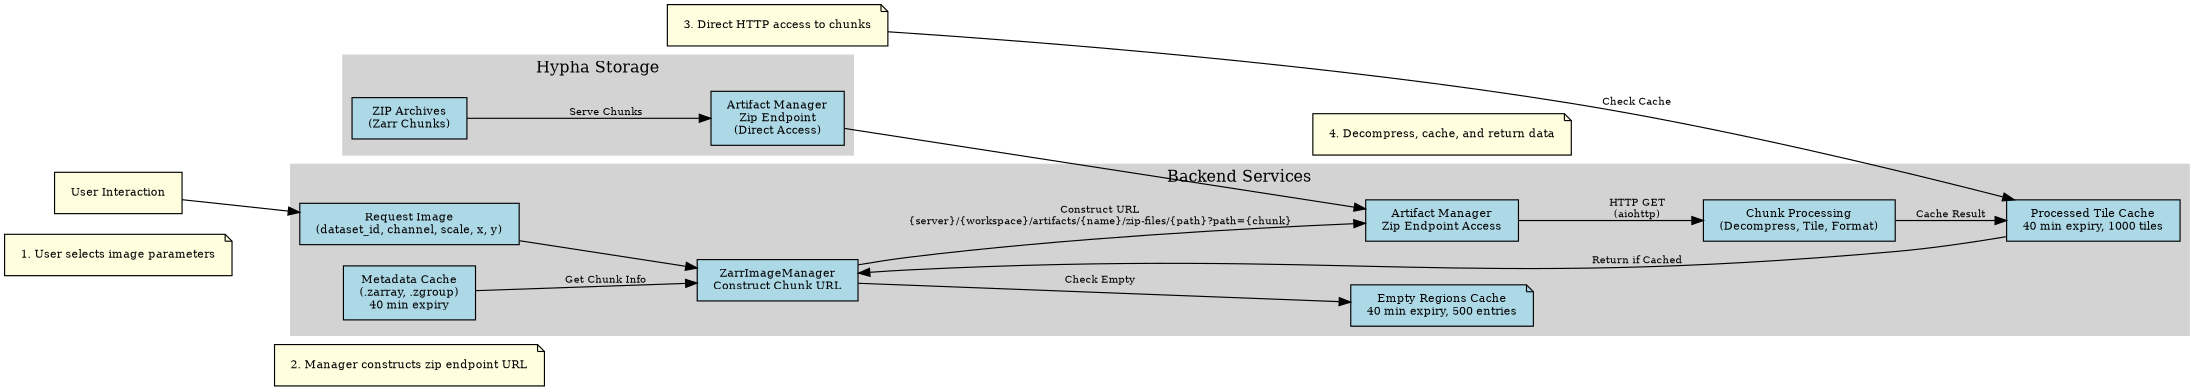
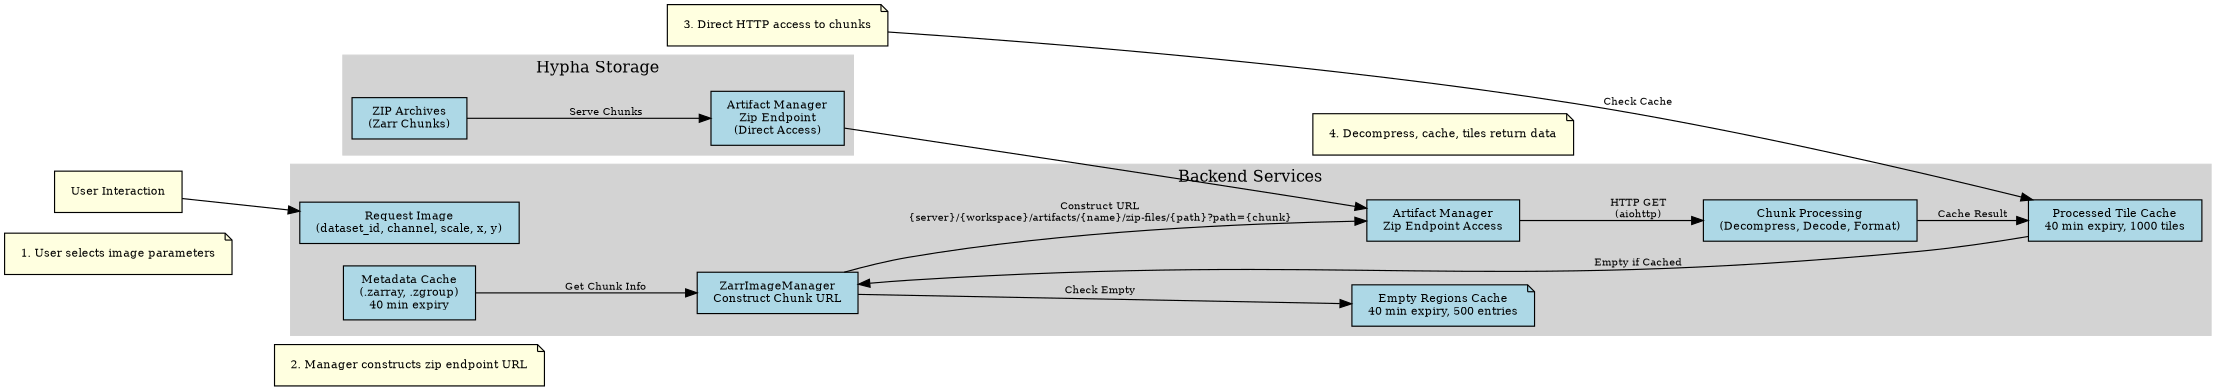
(1442, 134) -> (1443, 134)
(1799, 221) -> (1810, 221)
(603, 253) -> none
(1637, 261) -> (1638, 263)
